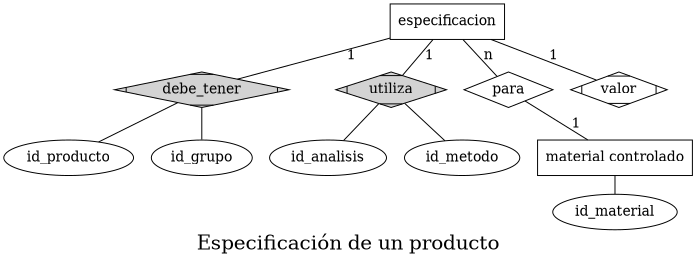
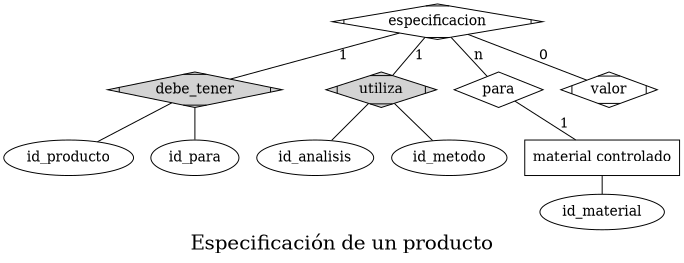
(447, 22) -> (437, 22)
(554, 56) -> (544, 56)
(202, 158) -> (195, 158)
